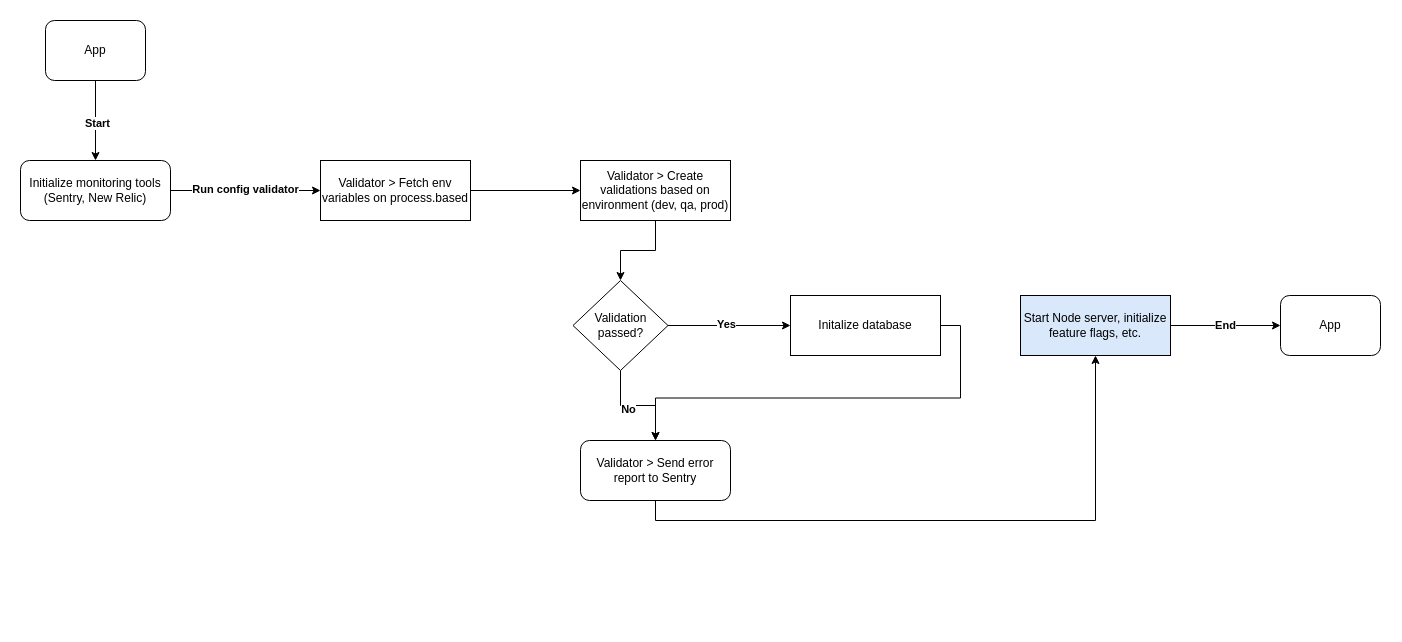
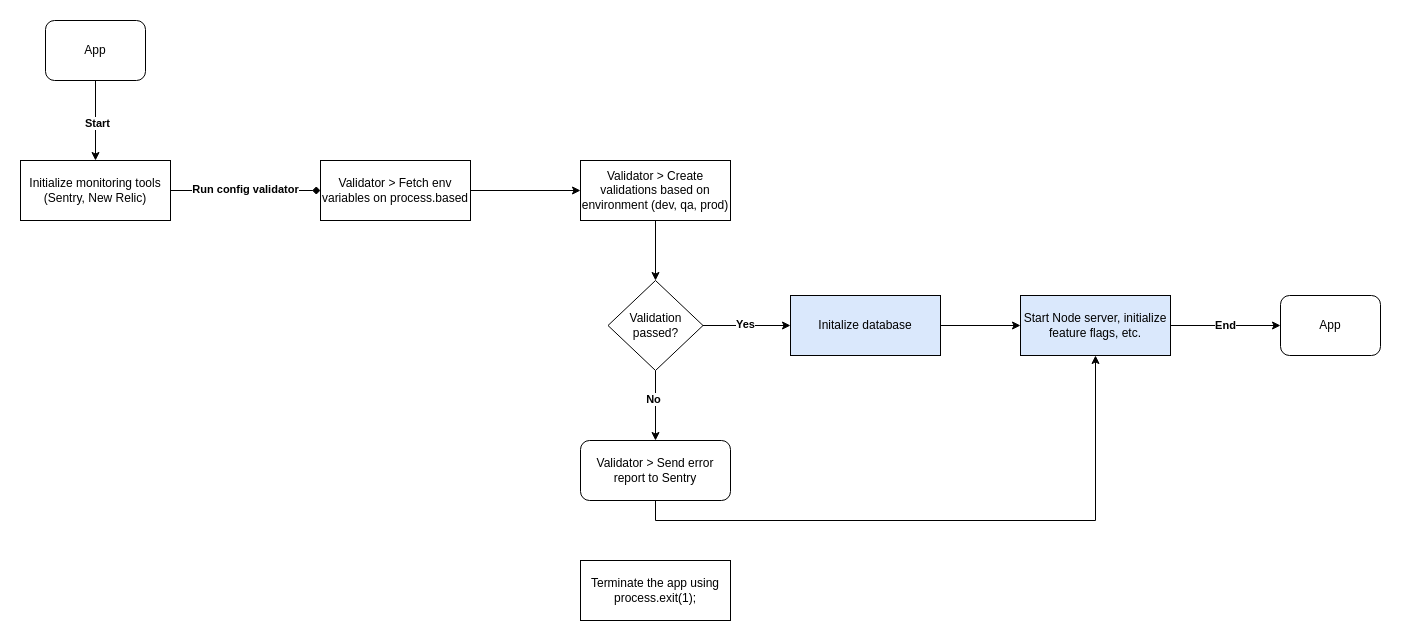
(96, 191) -> (96, 191)
(312, 191) -> (312, 191)
(621, 326) -> (656, 326)
(866, 326) -> (866, 326)
(847, 398) -> (986, 326)
none -> (656, 591)
